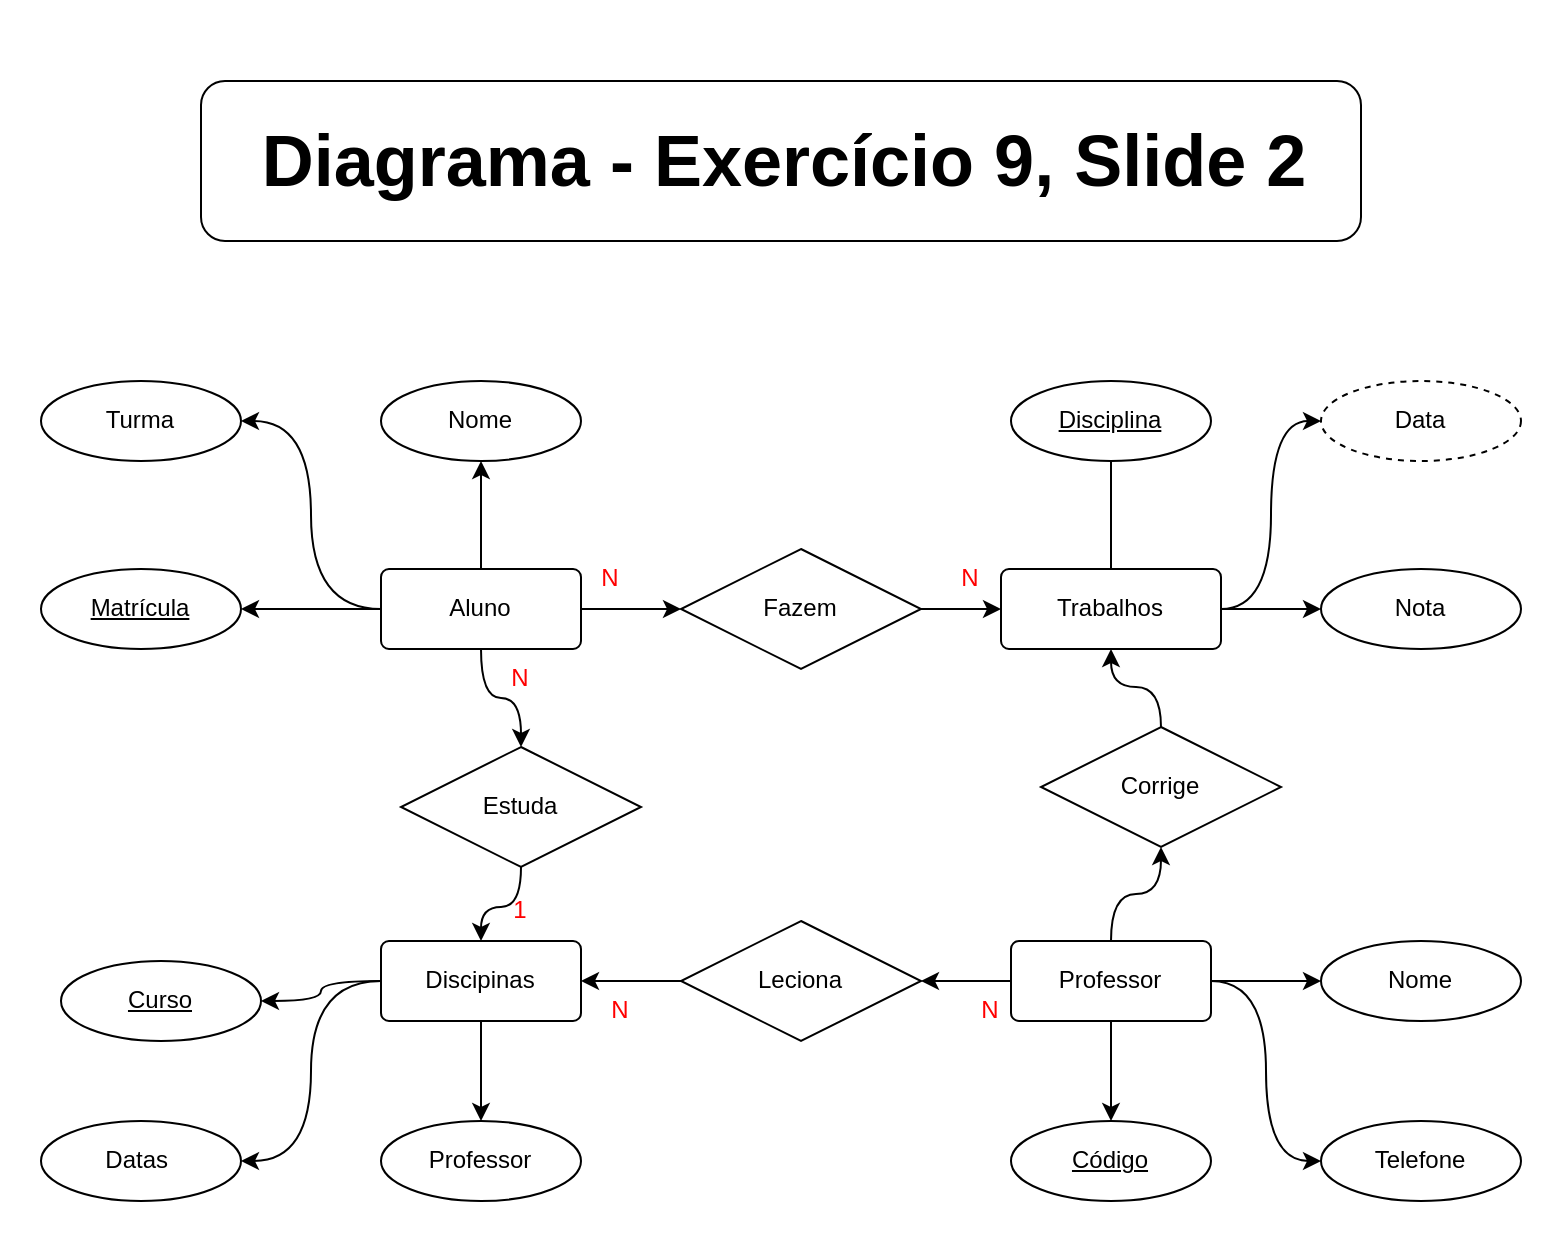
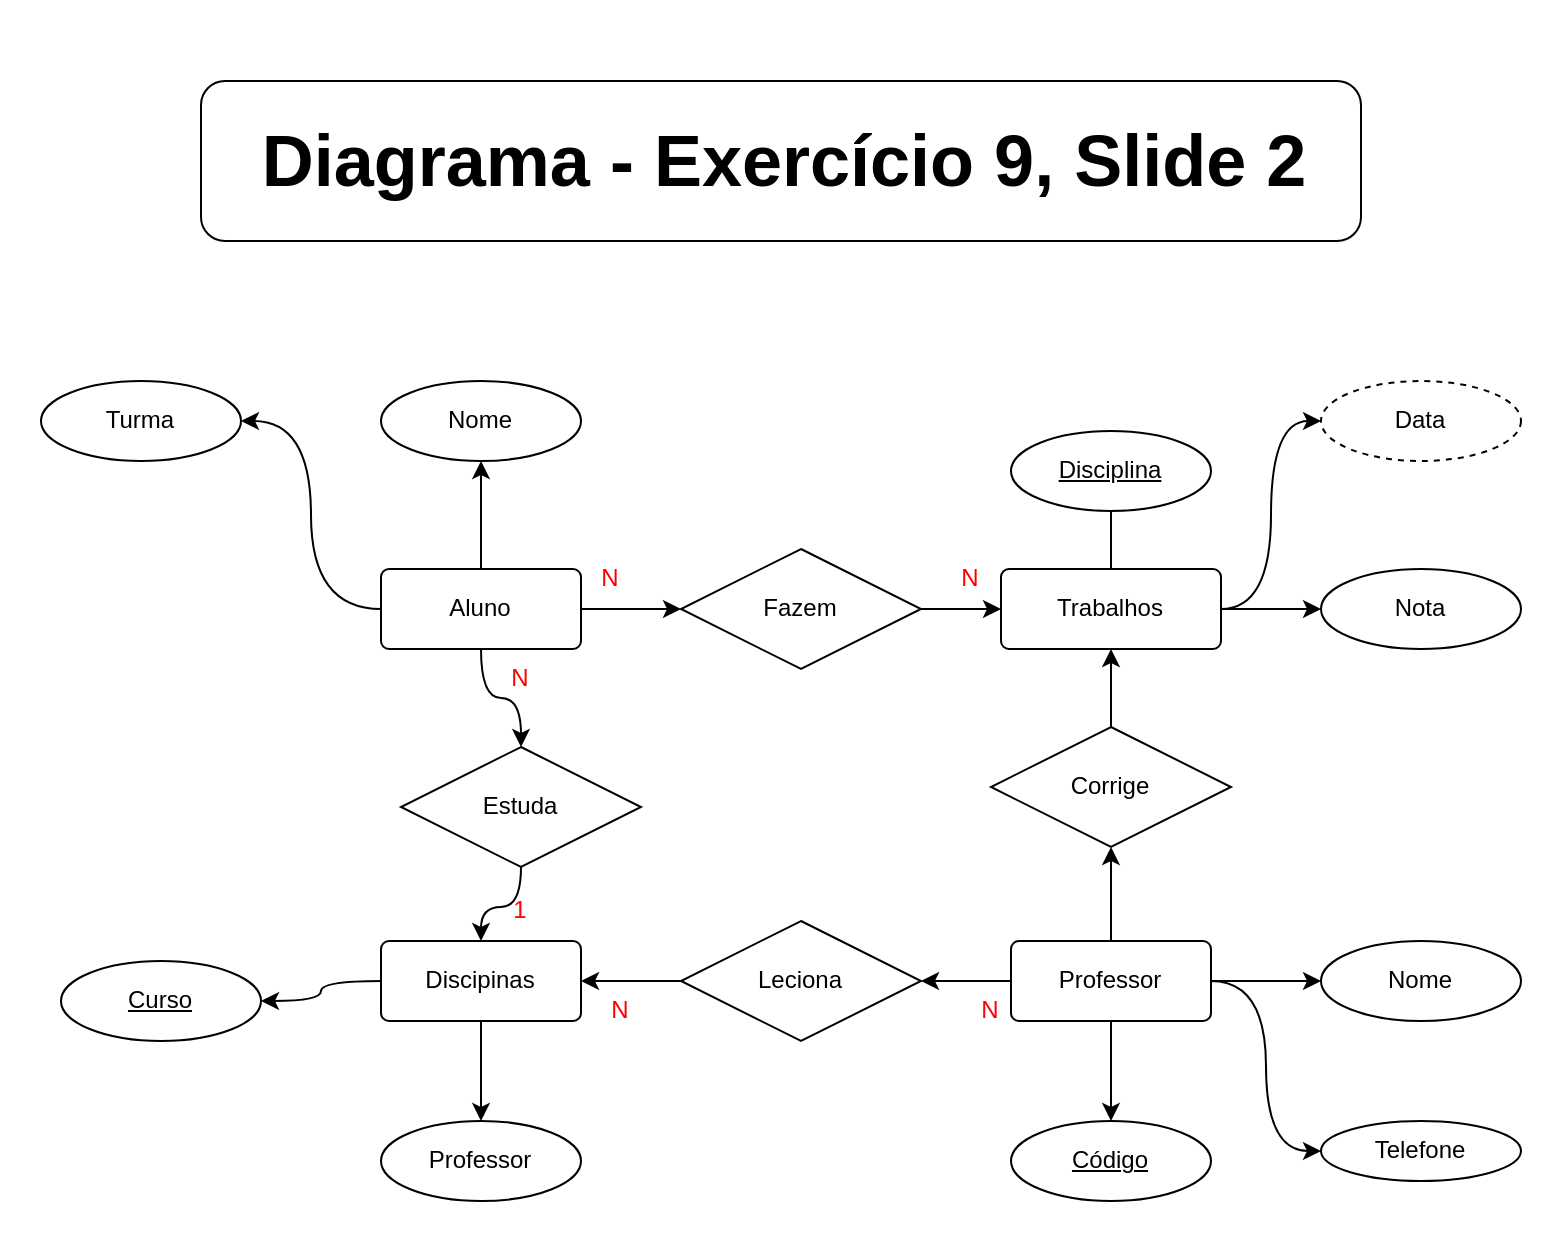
(1111, 421) -> (1111, 471)
(141, 609) -> none
(307, 609) -> none
(1161, 787) -> (1111, 787)
(311, 1076) -> none
(141, 1161) -> none
(1421, 1161) -> (1421, 1151)
